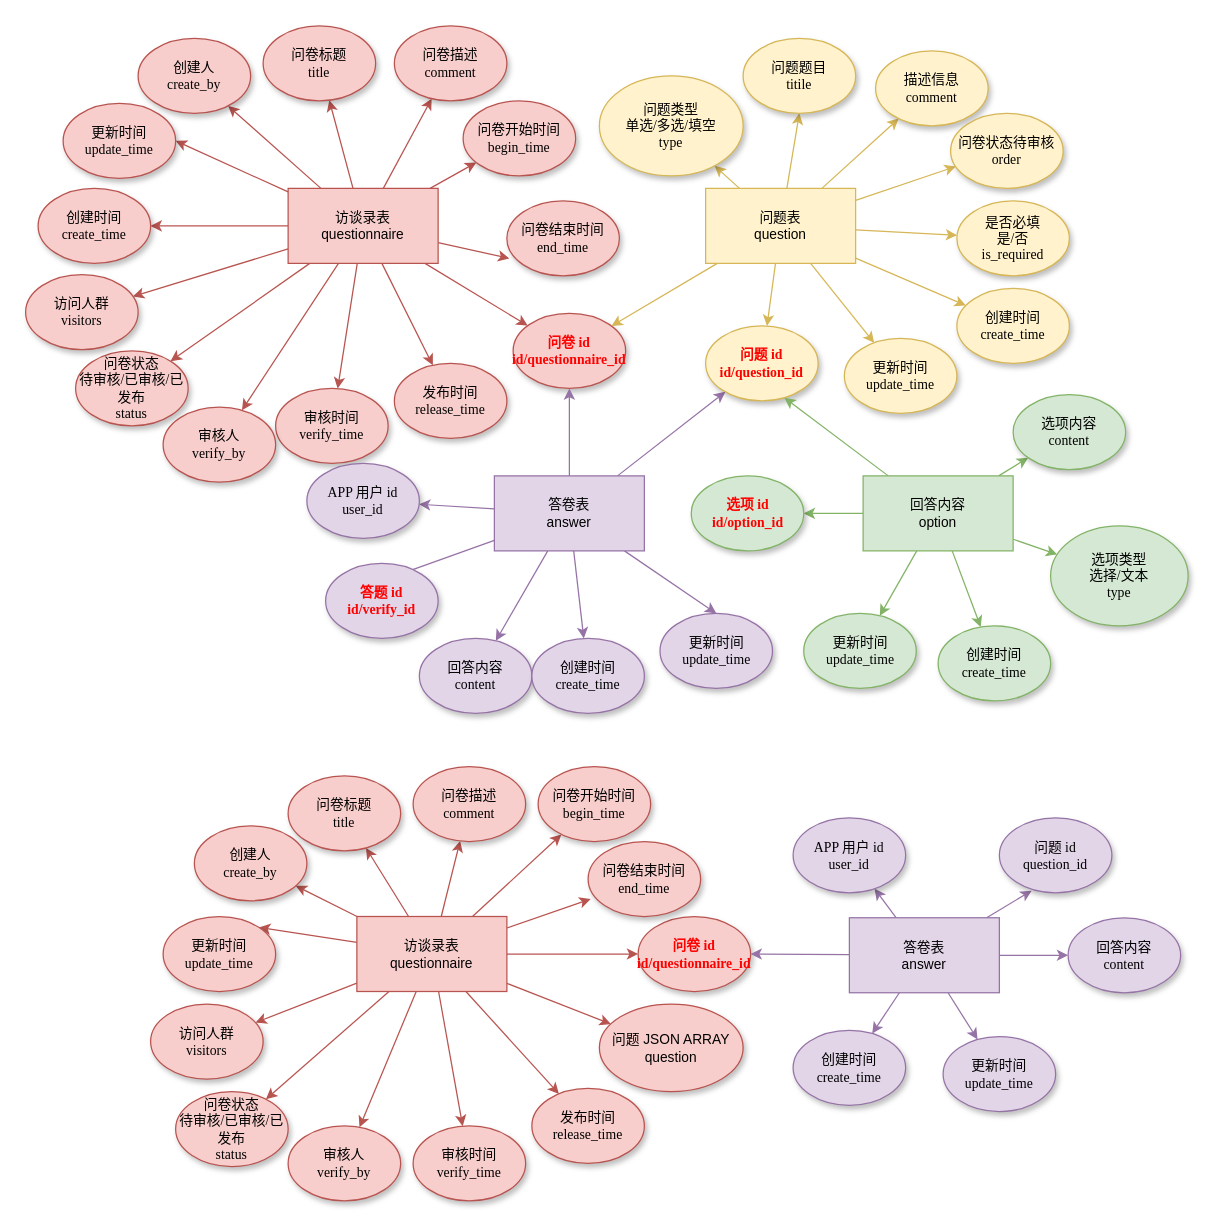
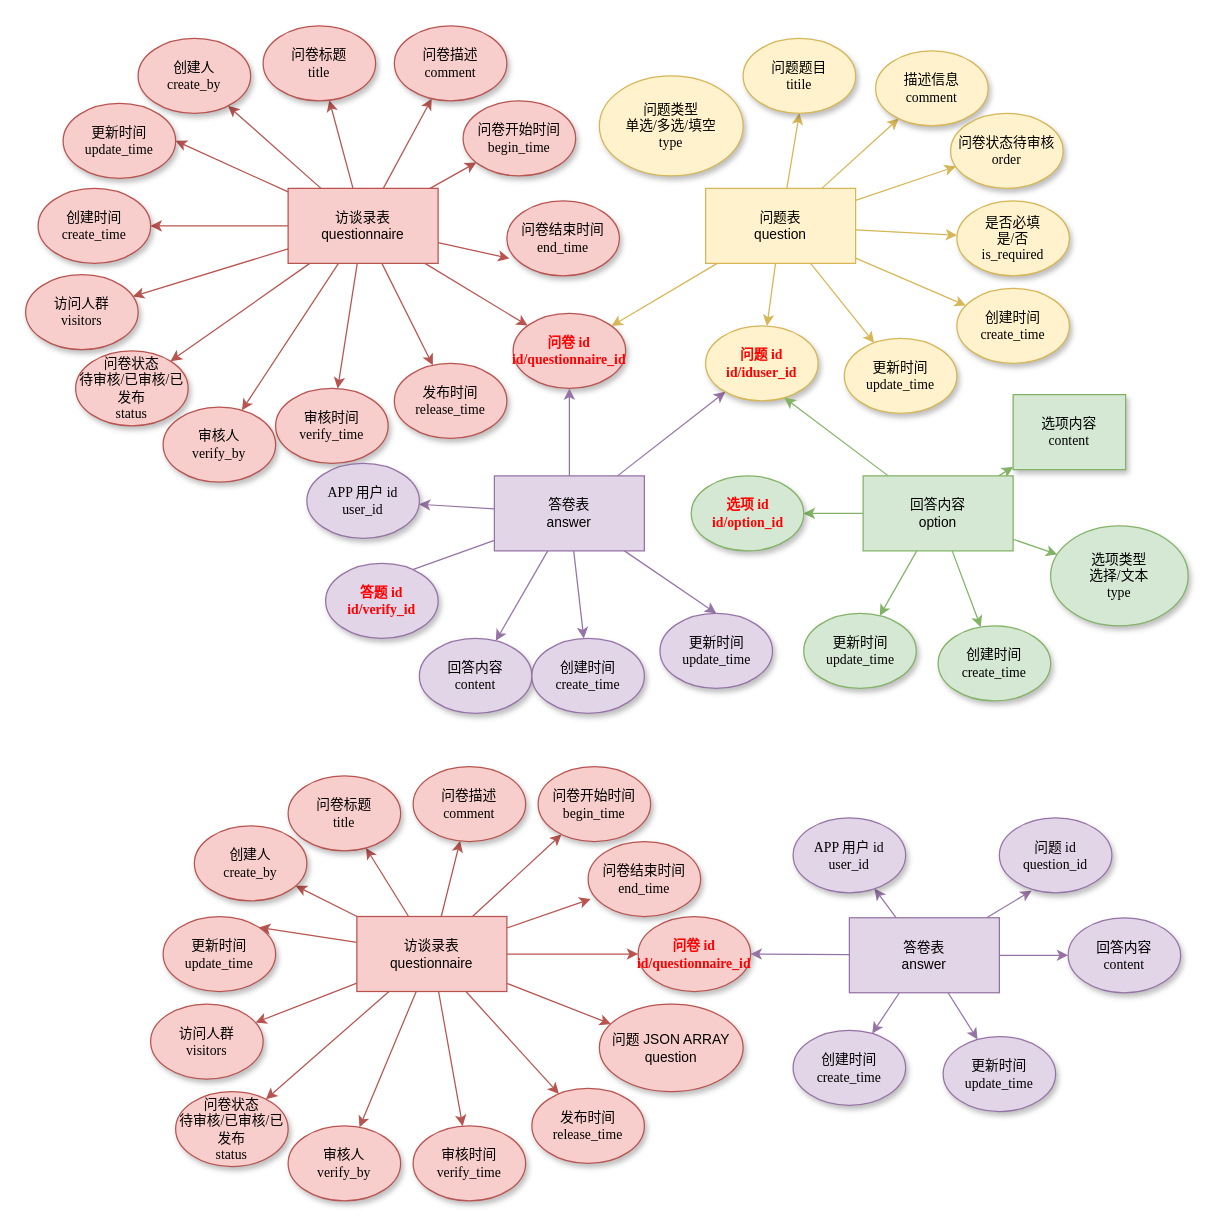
(730, 180) -> none
(762, 363) -> (762, 363)
(1069, 432) -> (1069, 432)
